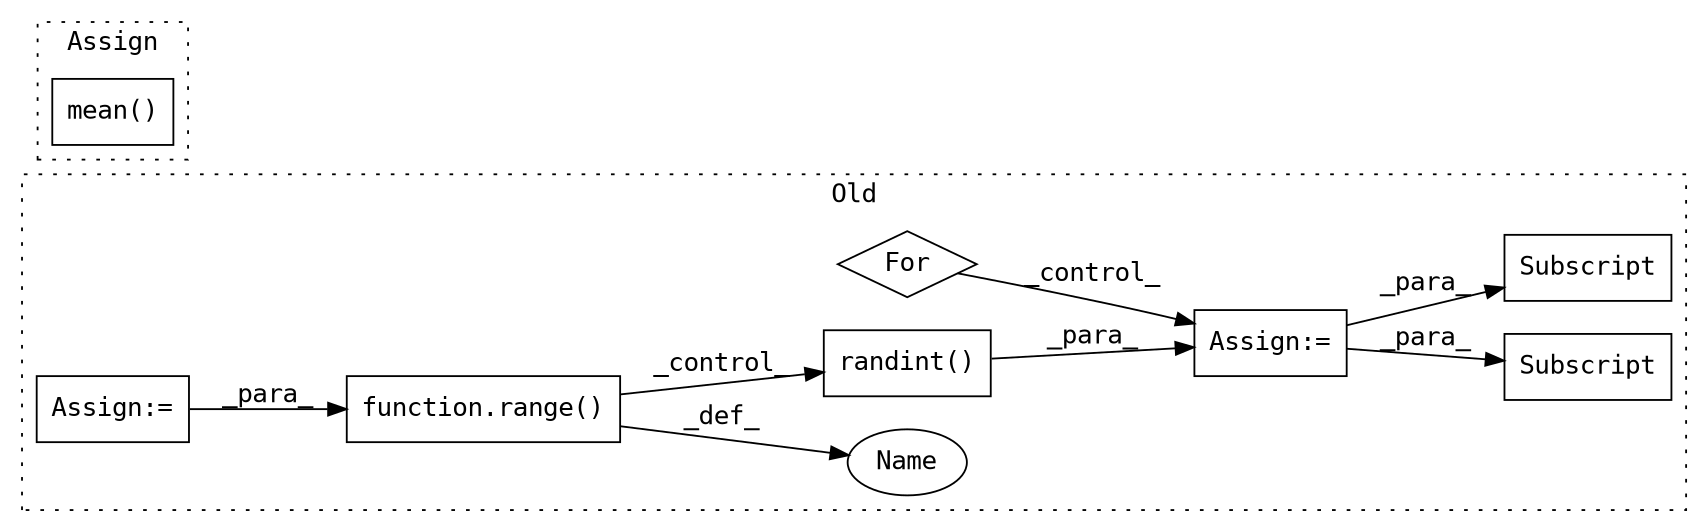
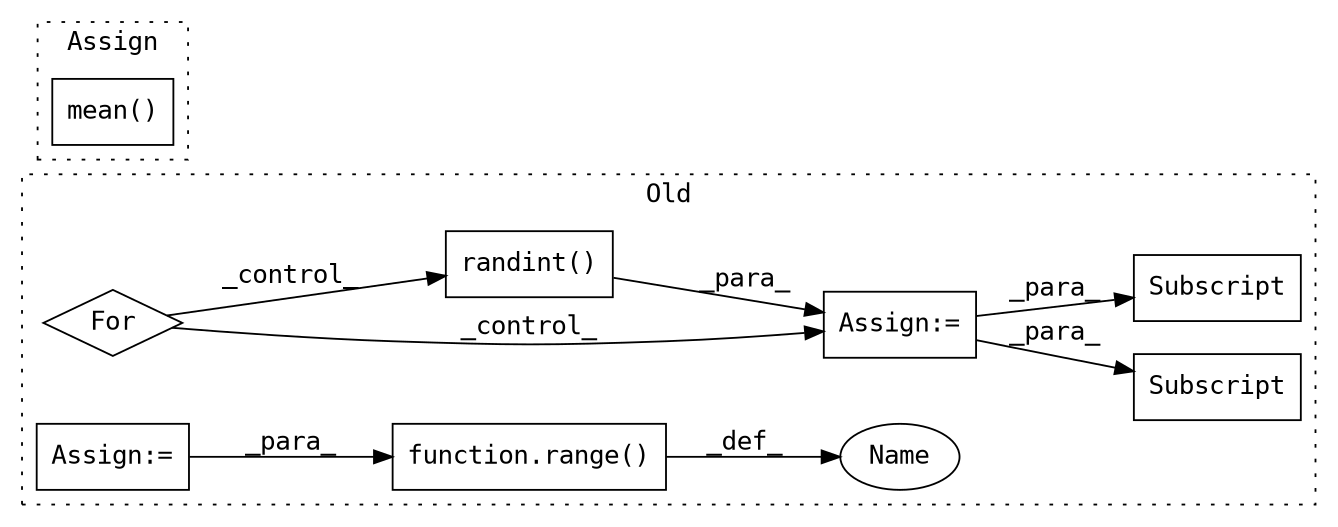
(713, 384) -> (297, 297)
